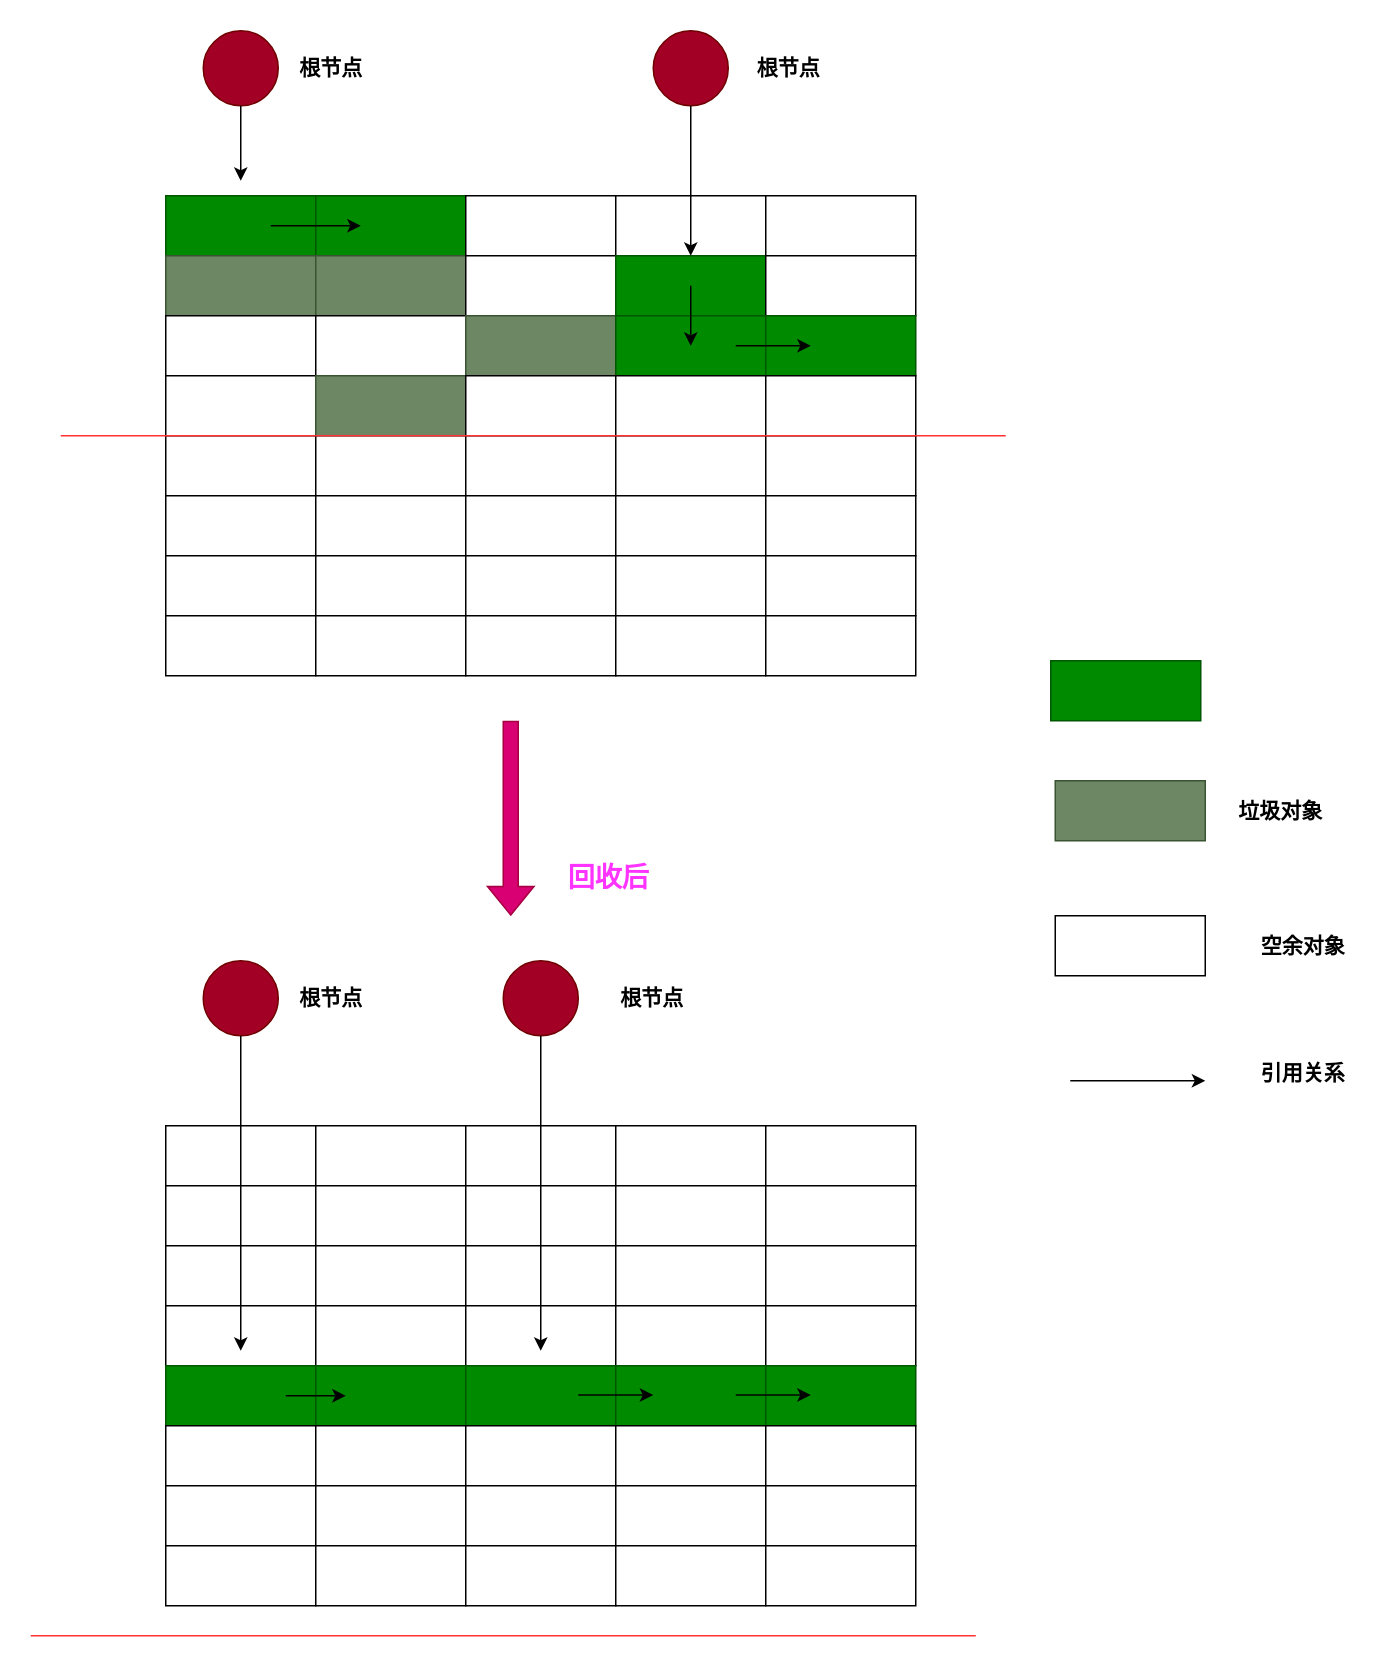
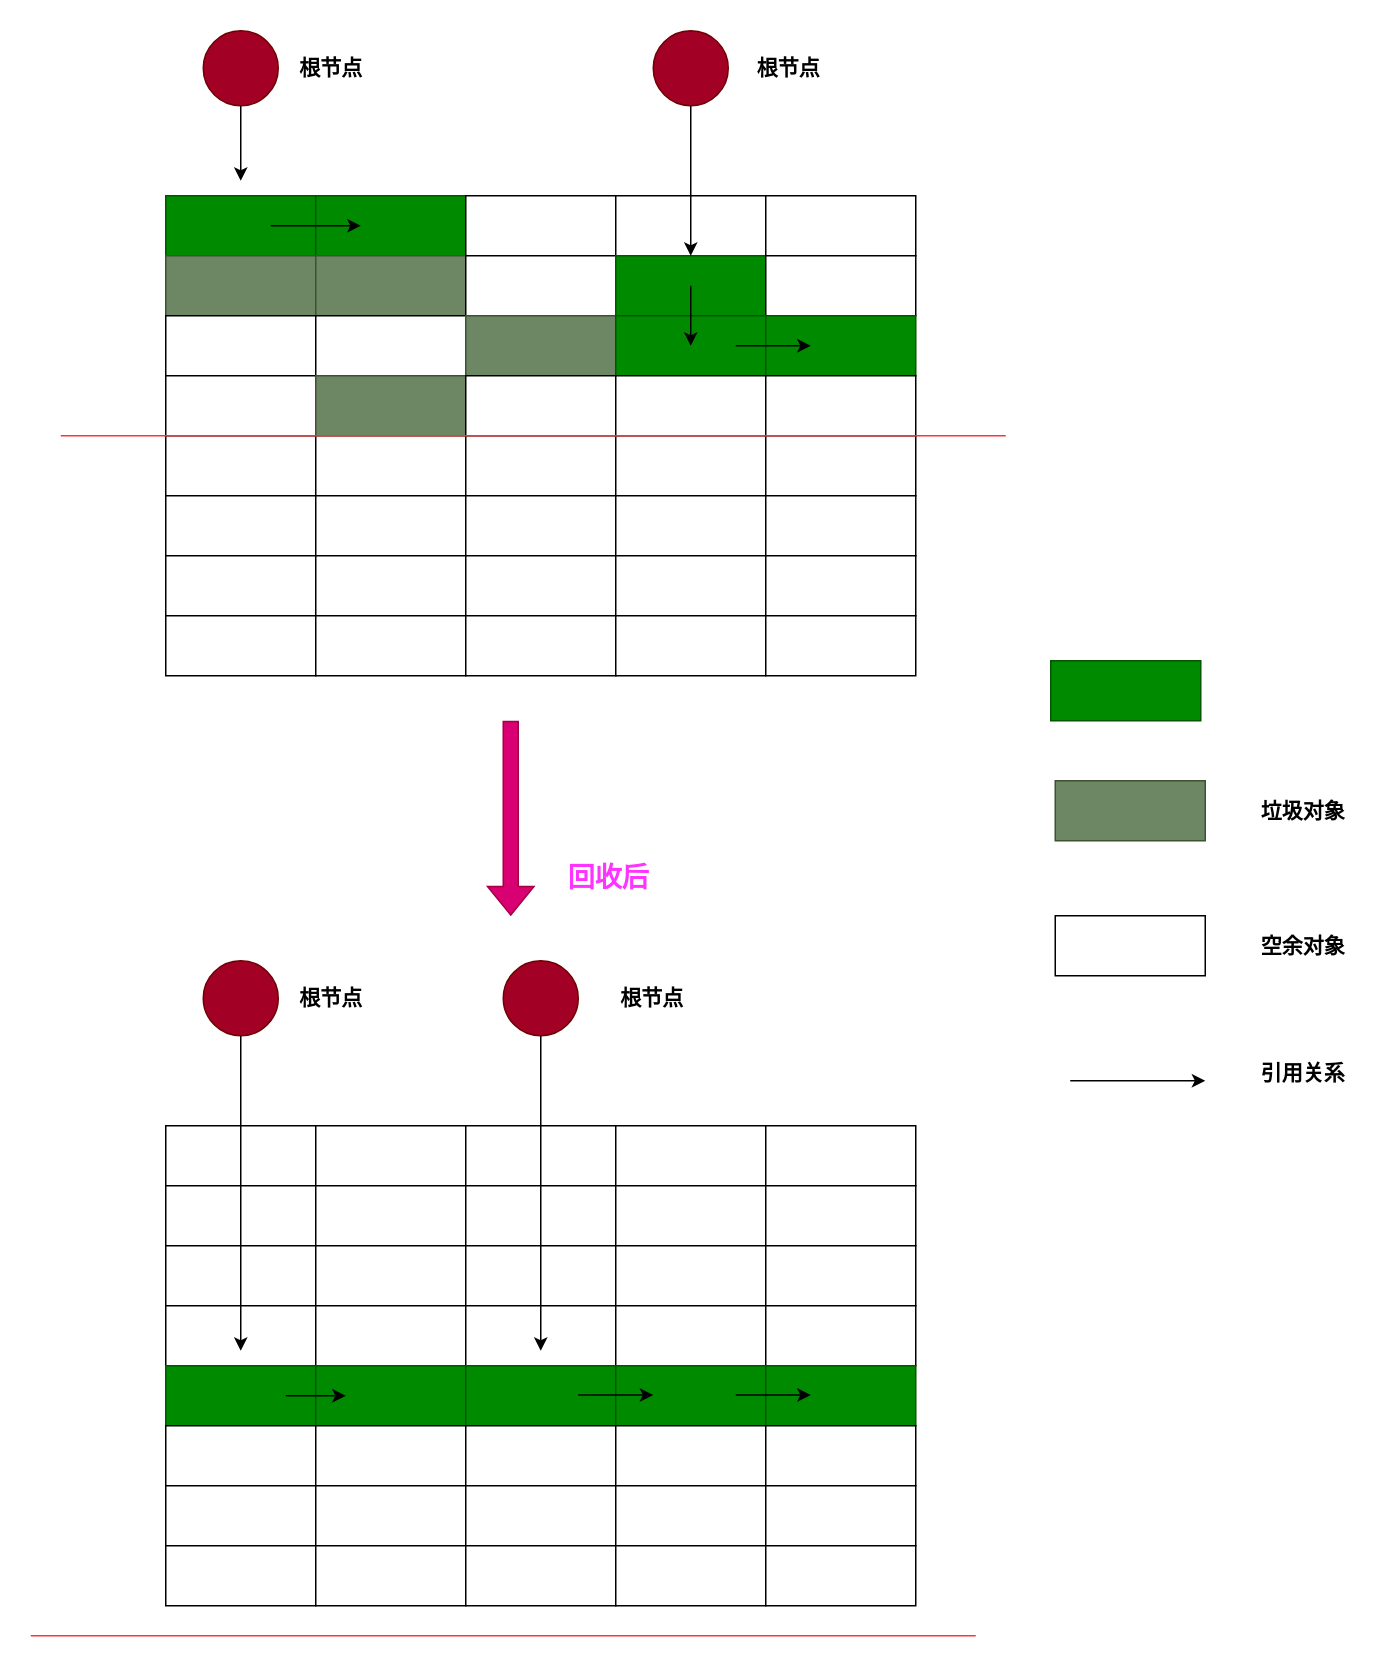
(1280, 811) -> (1303, 811)
